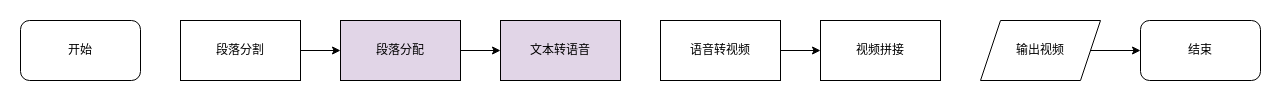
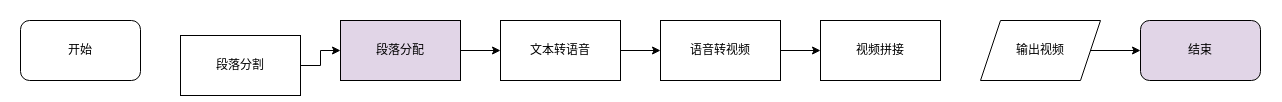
(241, 51) -> (241, 66)
(561, 51) -> (561, 51)
none -> (637, 51)
(1201, 51) -> (1201, 51)
